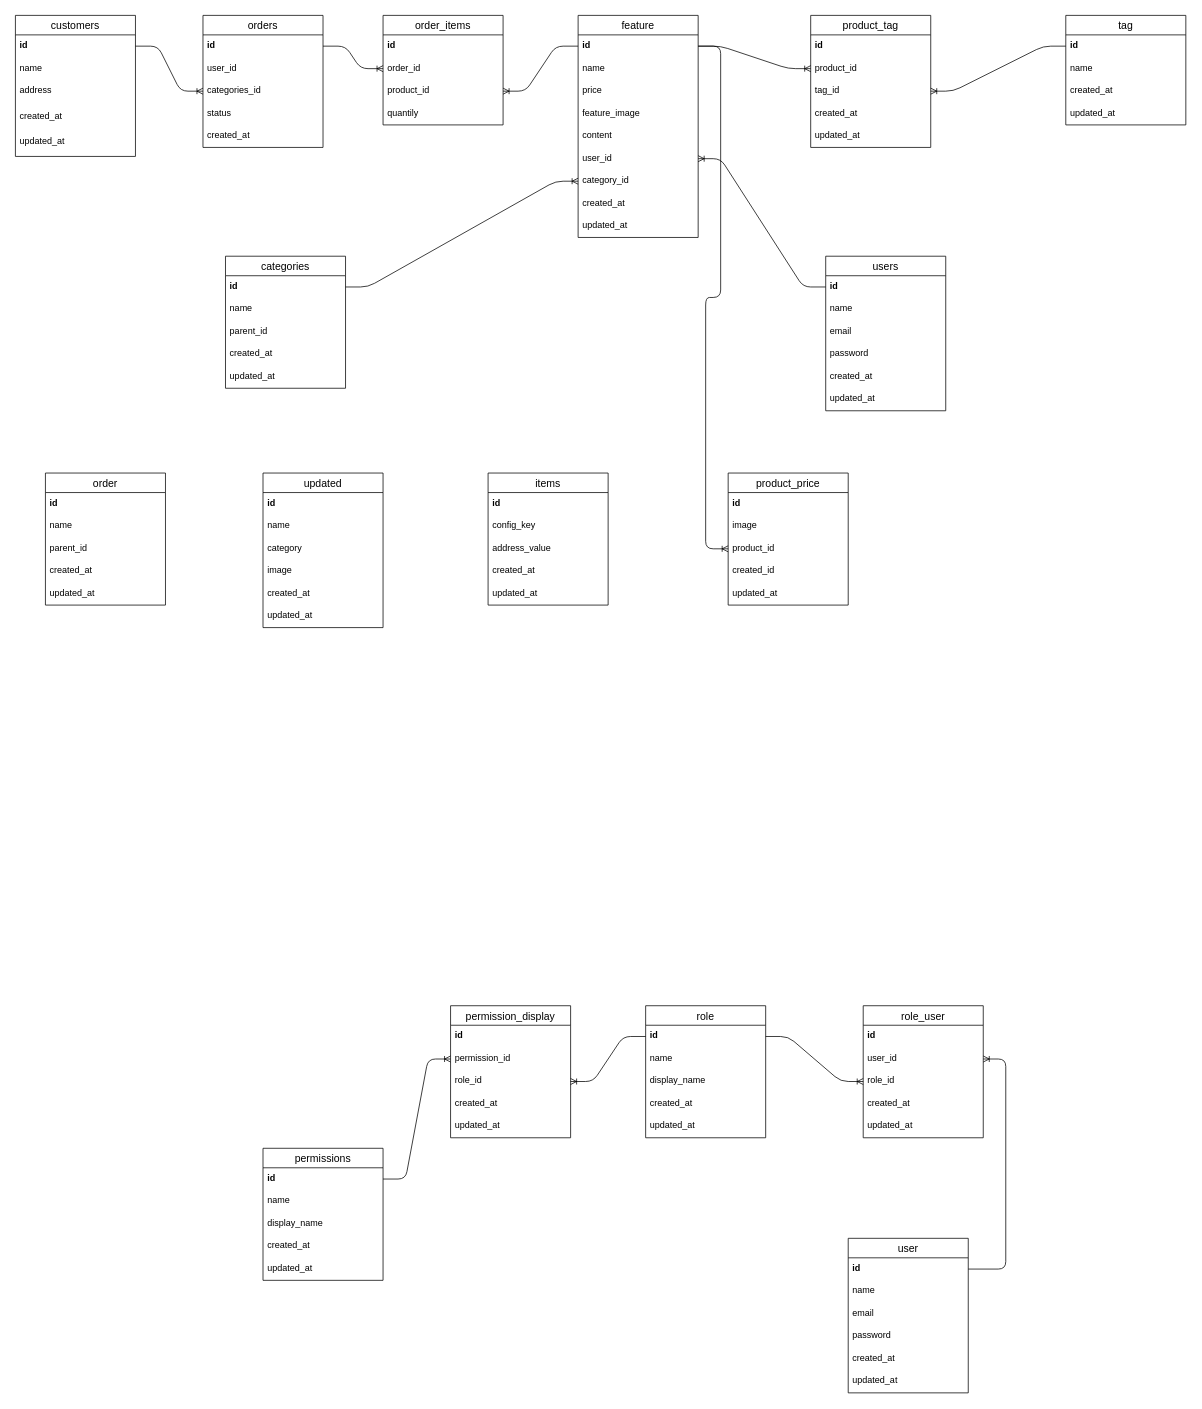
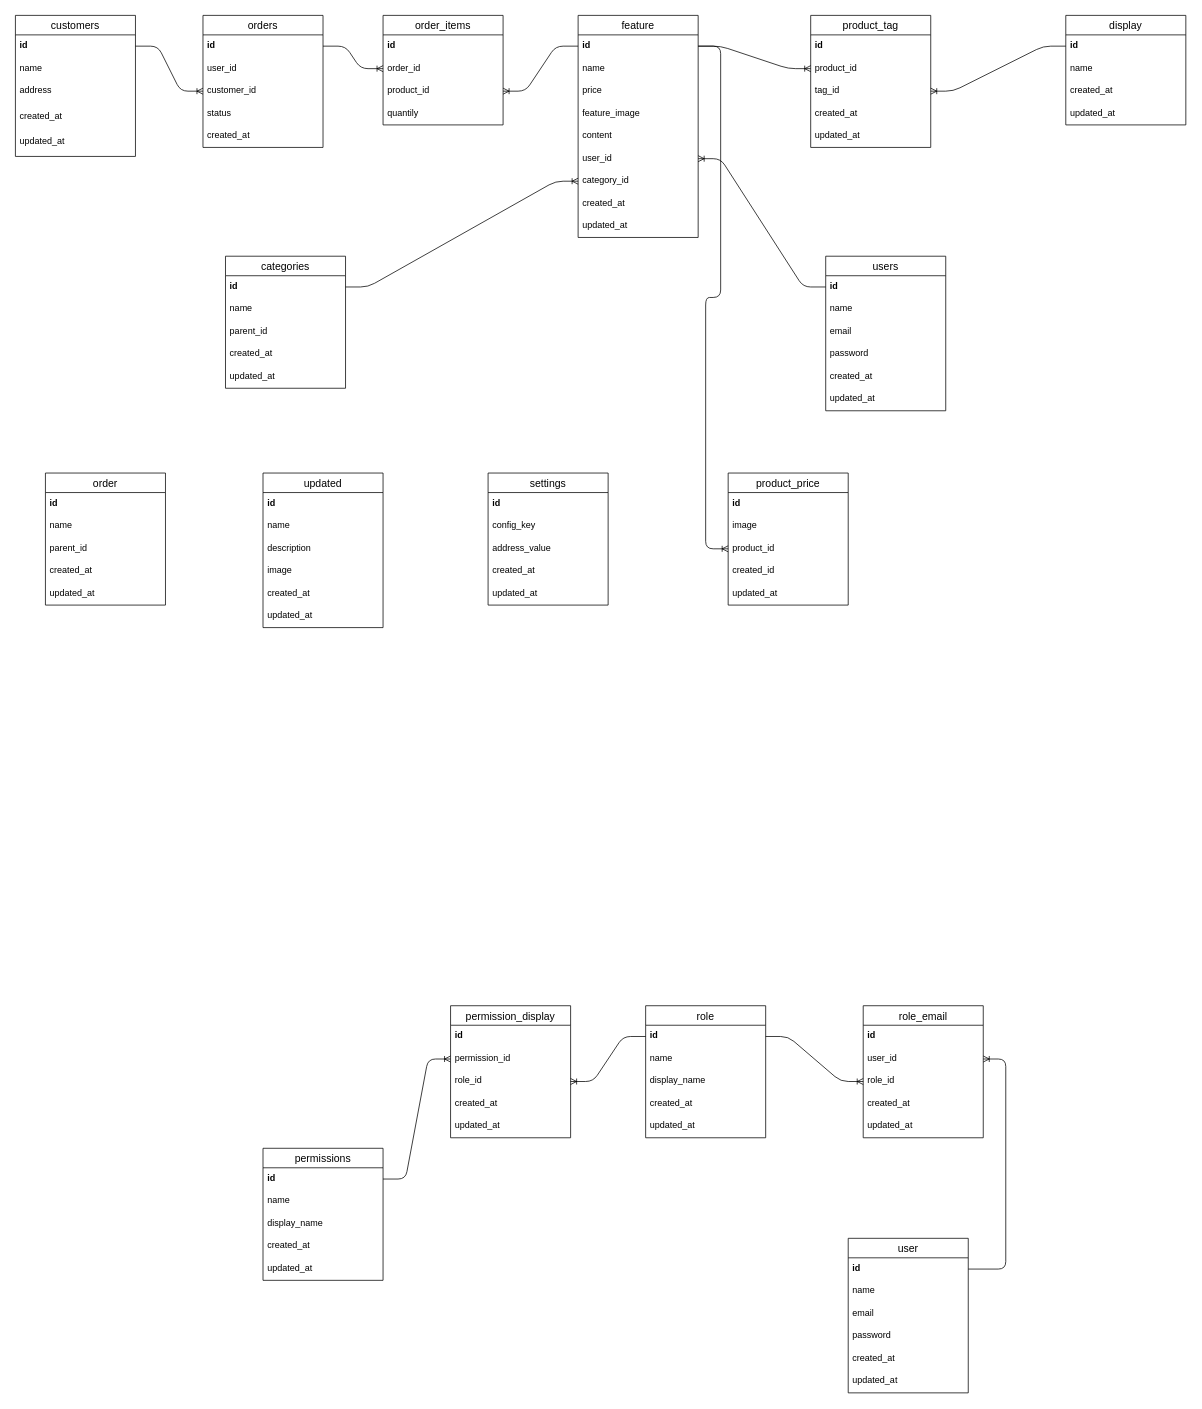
(1125, 26) -> (1125, 26)
(237, 90) -> (234, 90)
(548, 483) -> (548, 483)
(287, 548) -> (292, 548)
(923, 1016) -> (923, 1016)
